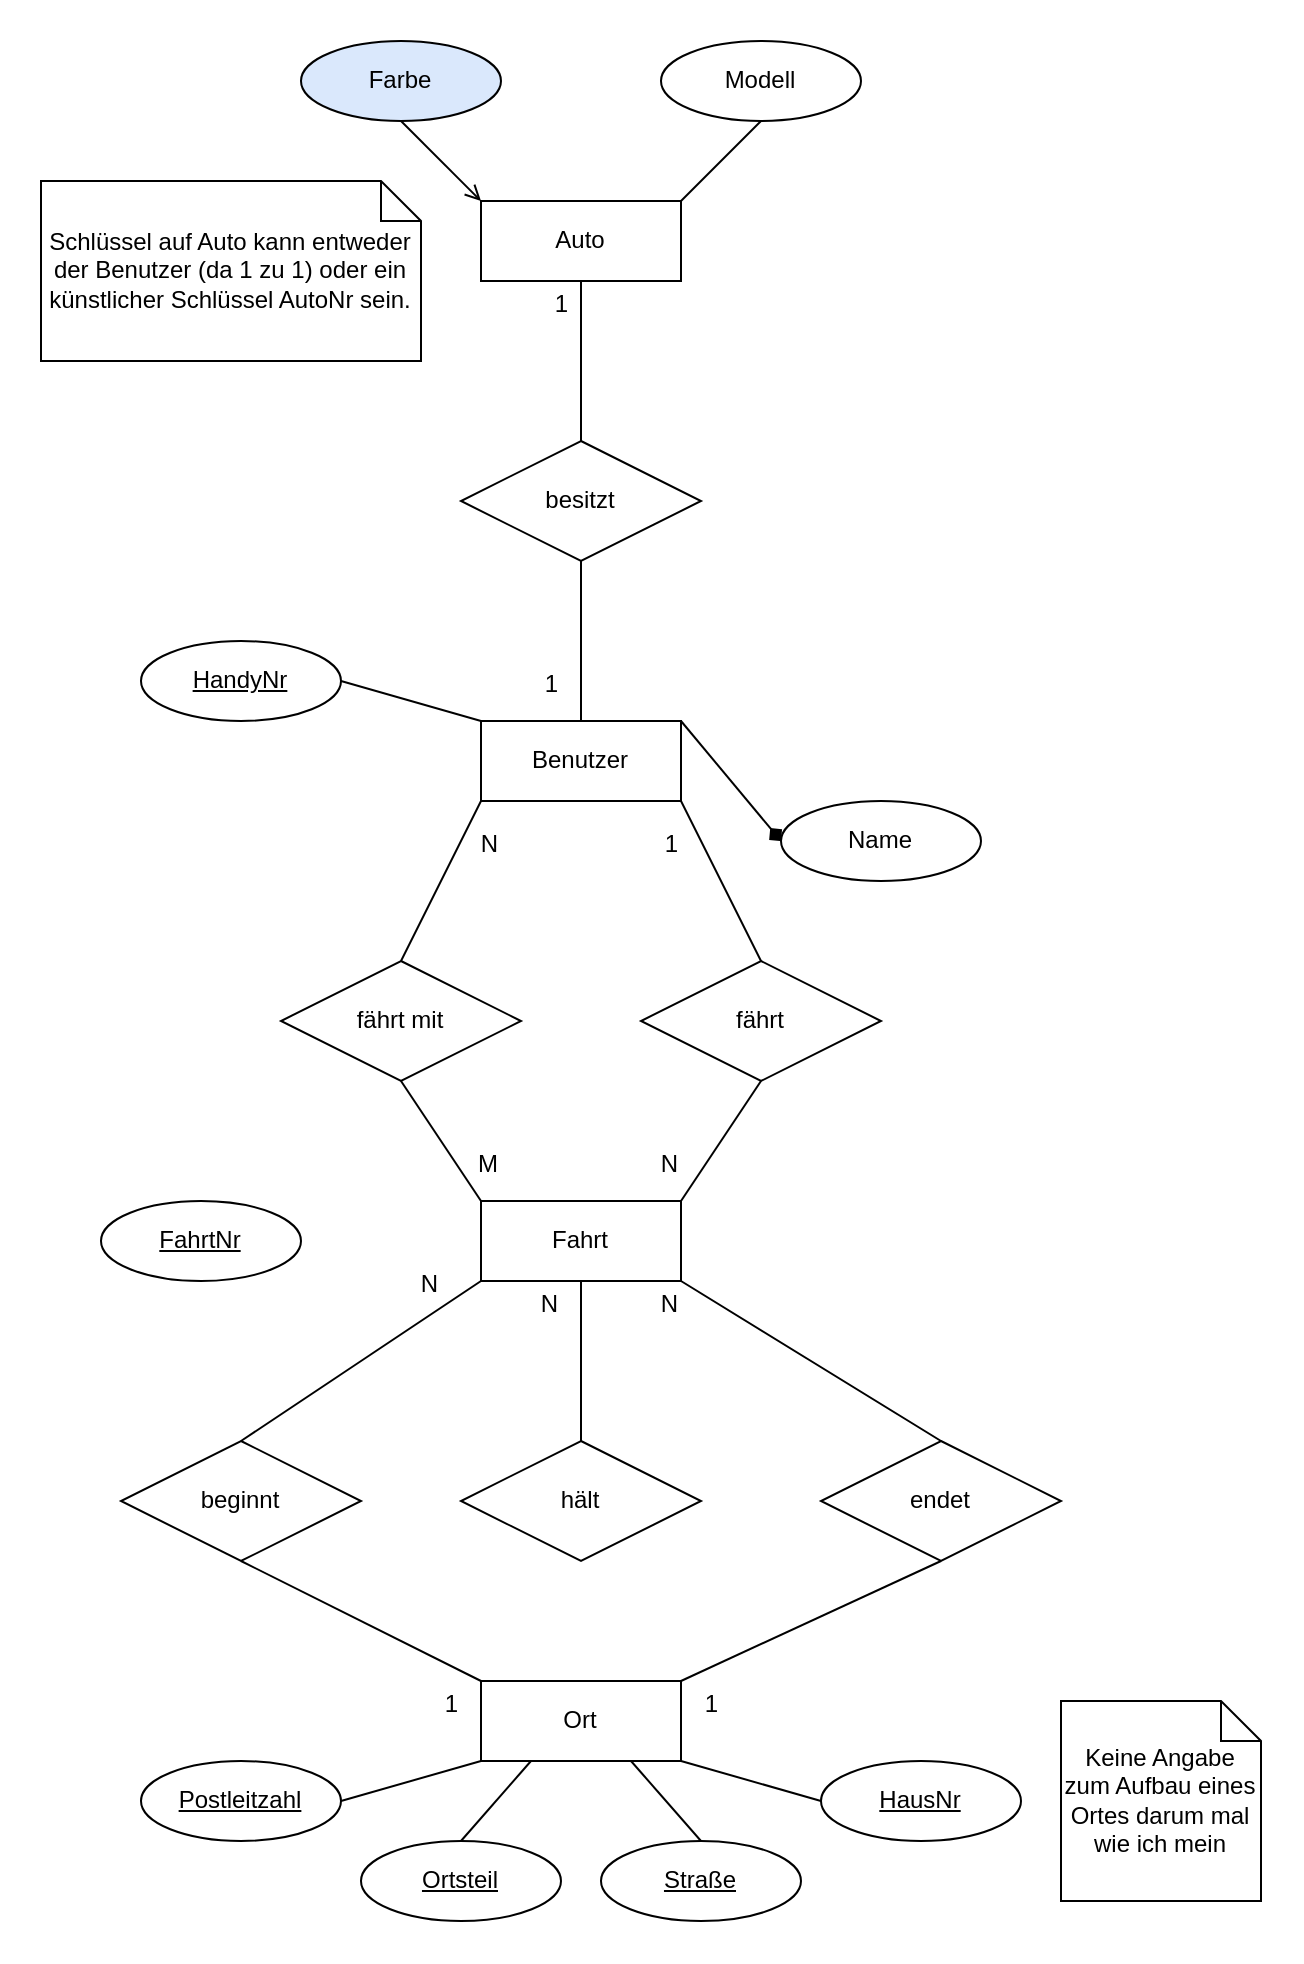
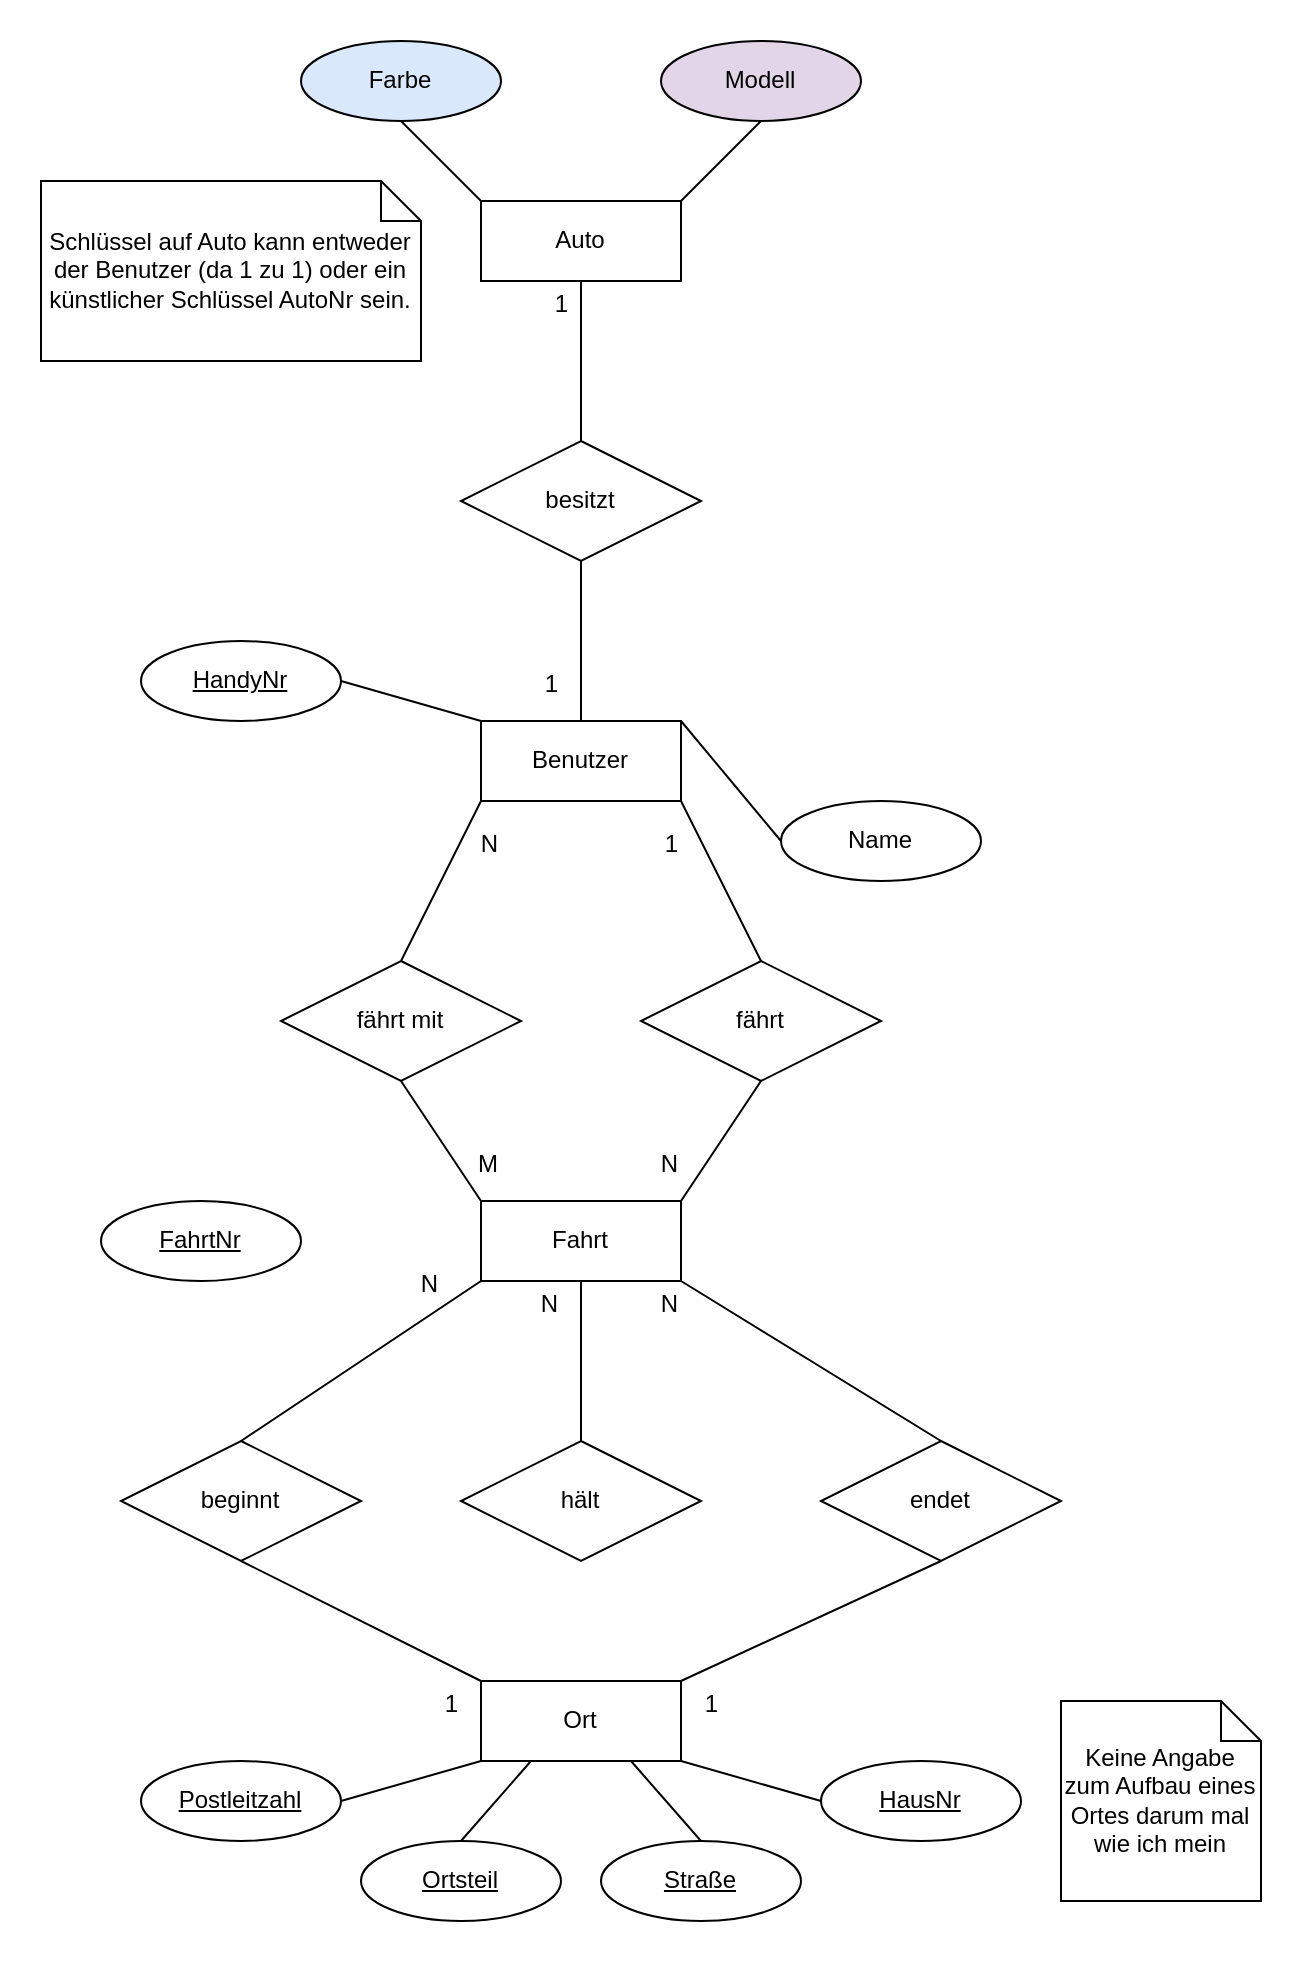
(761, 81) -> (761, 81)
(476, 196) -> (476, 196)
(770, 828) -> (775, 834)
